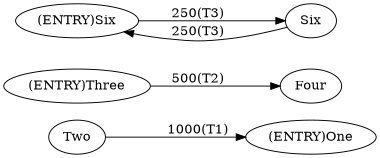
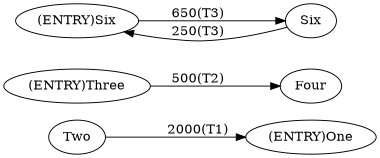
(198, 14) -> (198, 14)
(198, 130) -> (198, 130)
